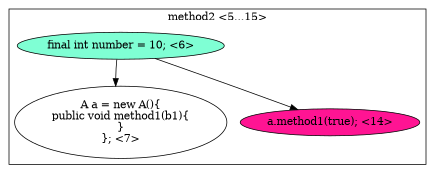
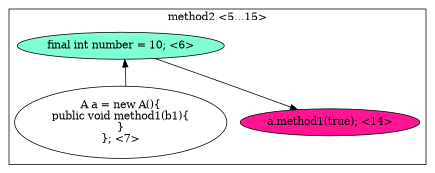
(116, 69) -> (126, 77)
